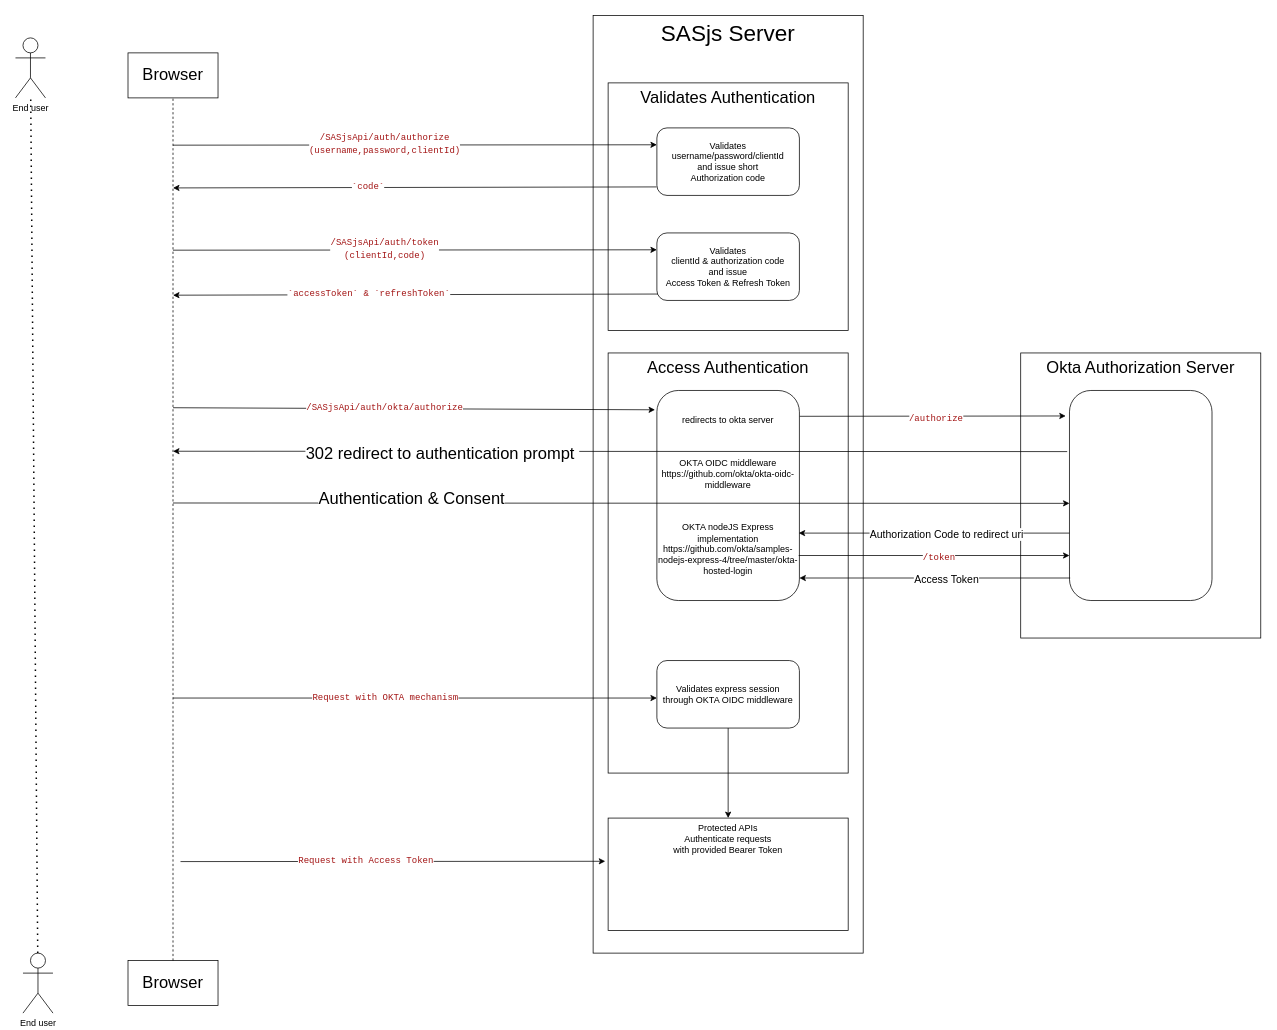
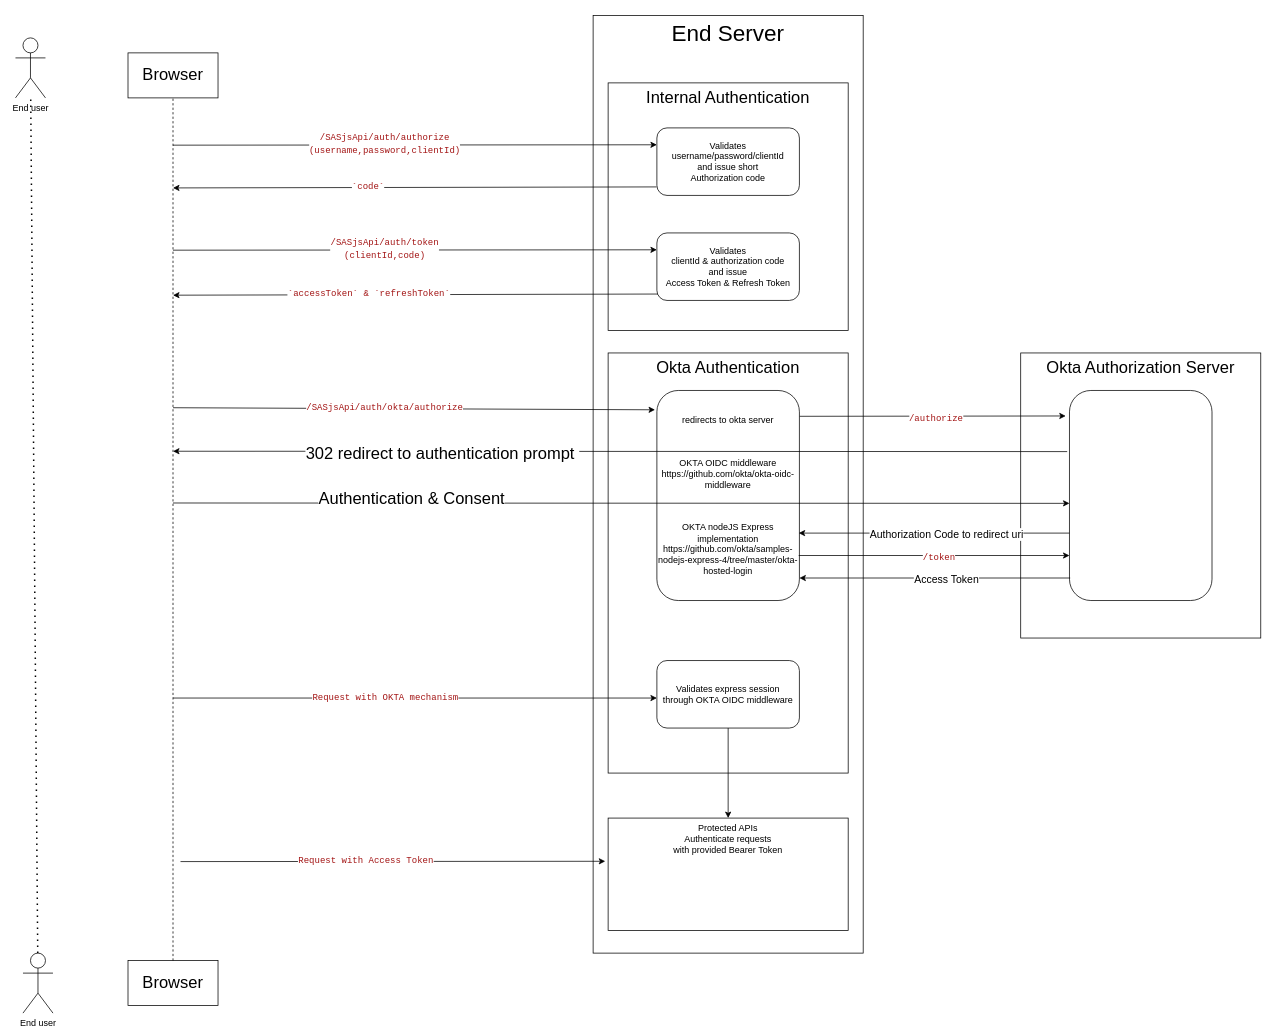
(728, 34) -> (728, 34)
(728, 94) -> (728, 94)
(728, 364) -> (728, 364)
